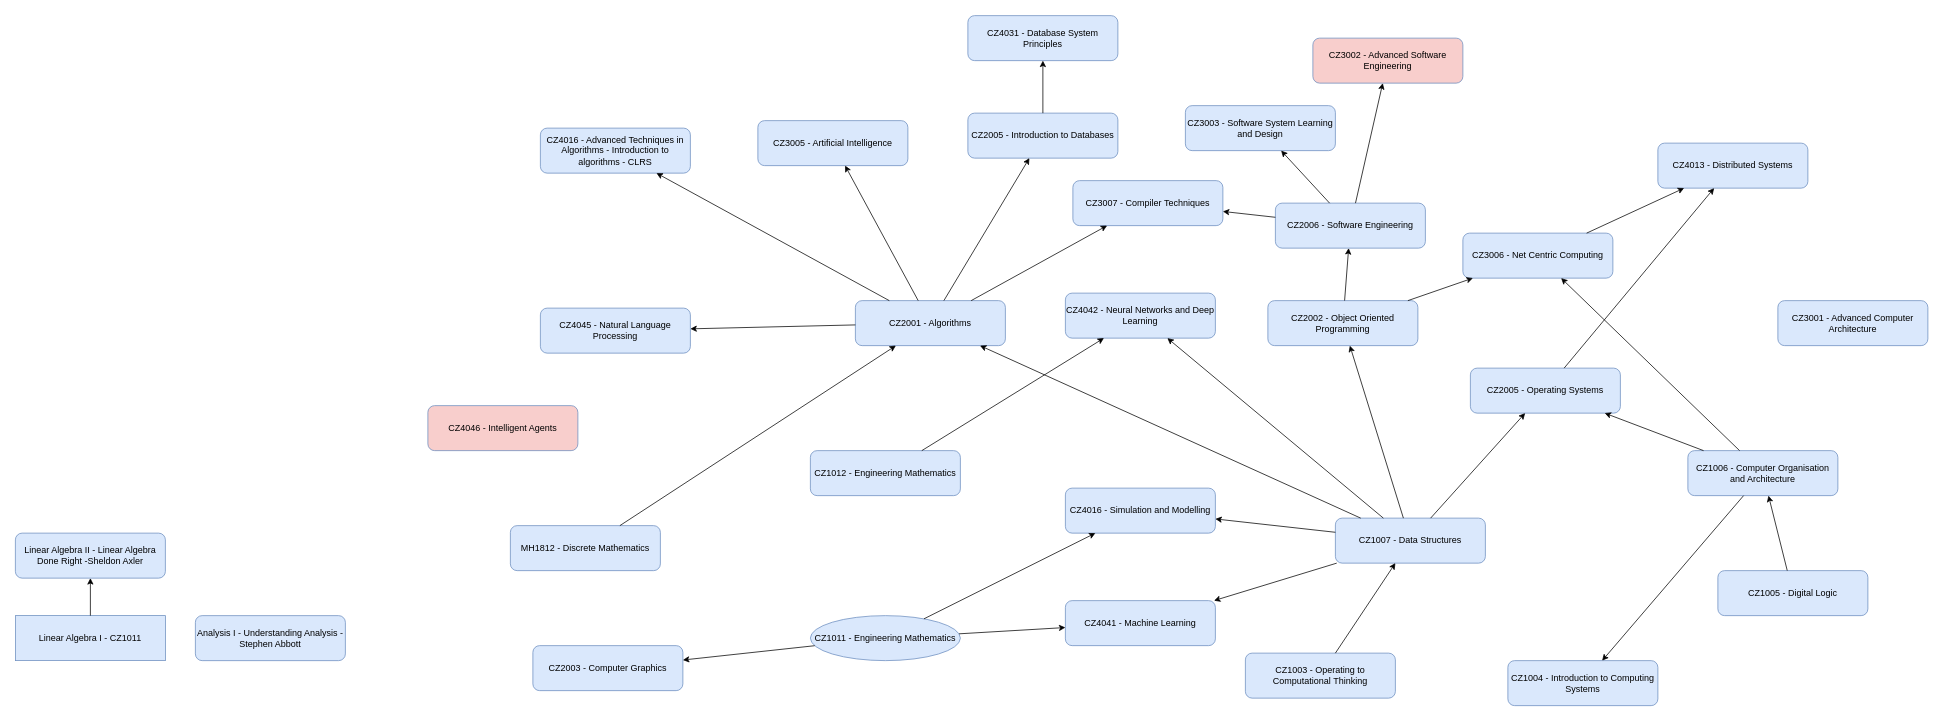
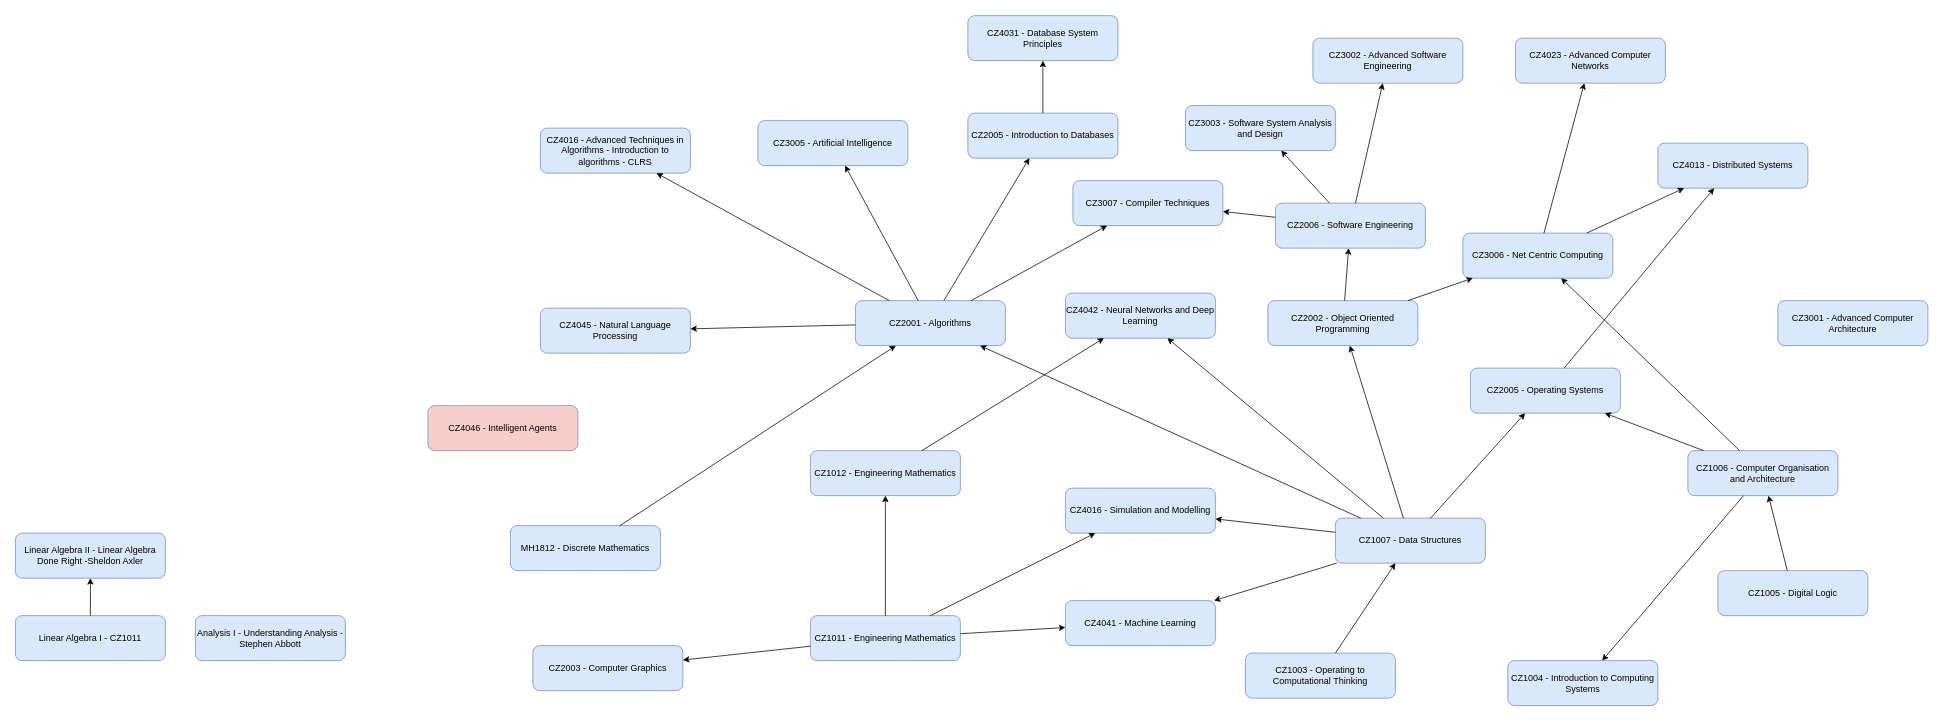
(1388, 60) -> (1388, 60)
none -> (1590, 60)
(1260, 128) -> (1260, 128)
none -> (1564, 160)
none -> (885, 558)
(90, 638) -> (90, 638)
(885, 638) -> (885, 638)
